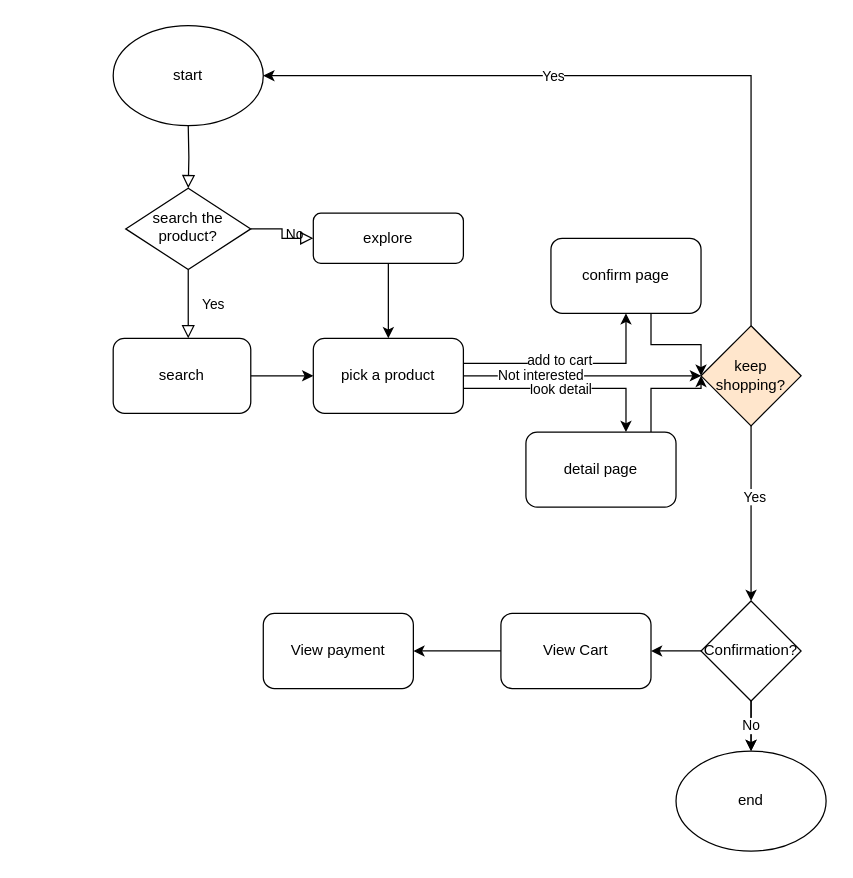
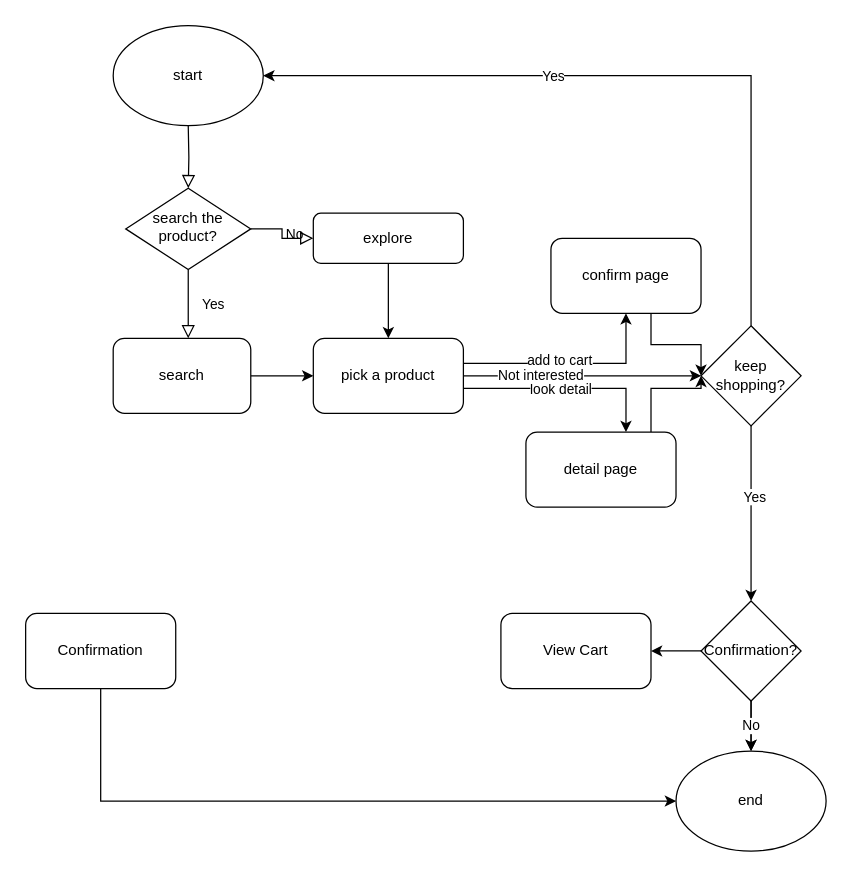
(751, 376) -> (751, 376)
none -> (101, 651)
(338, 651) -> none
(461, 651) -> none
none -> (328, 801)
